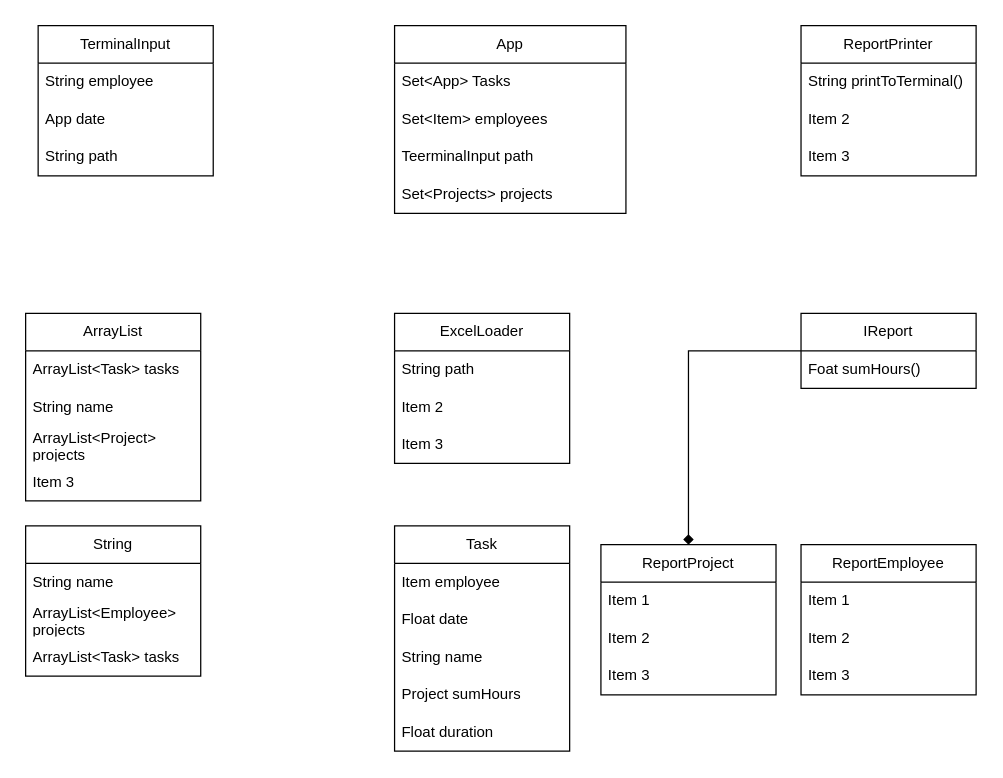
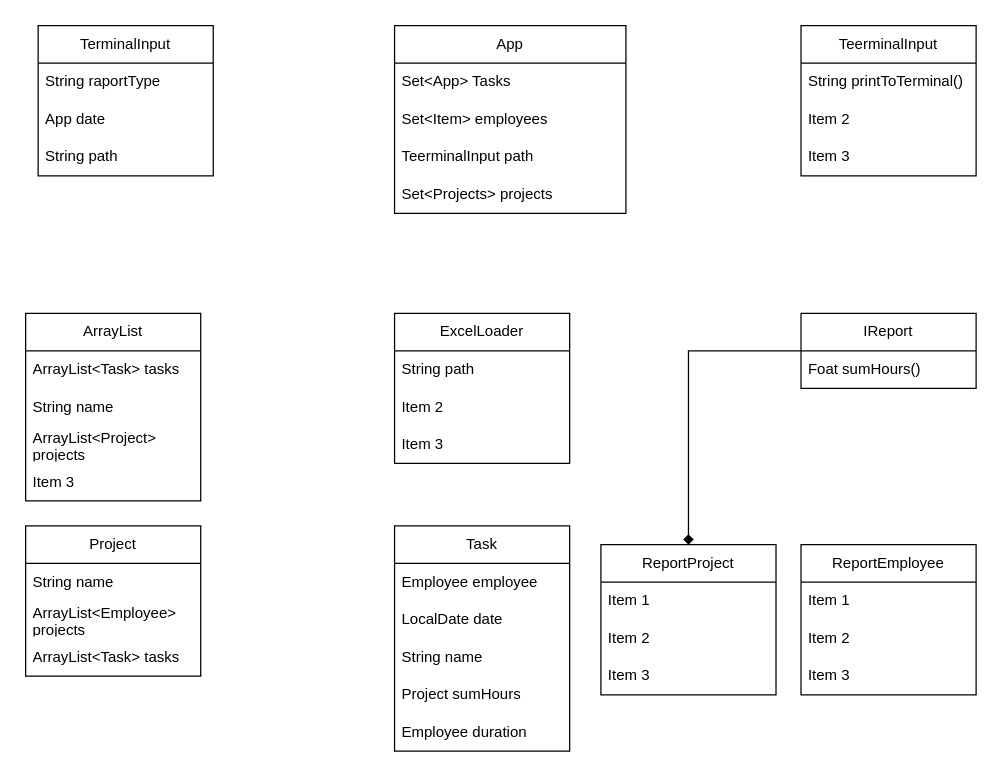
(888, 44) -> (888, 44)
(103, 82) -> (113, 82)
(113, 544) -> (113, 544)
(453, 582) -> (467, 582)
(440, 619) -> (457, 619)
(455, 732) -> (467, 732)
